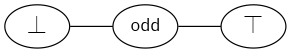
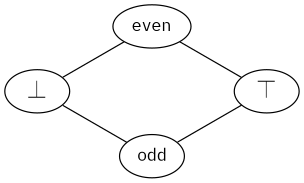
none -> (152, 26)
